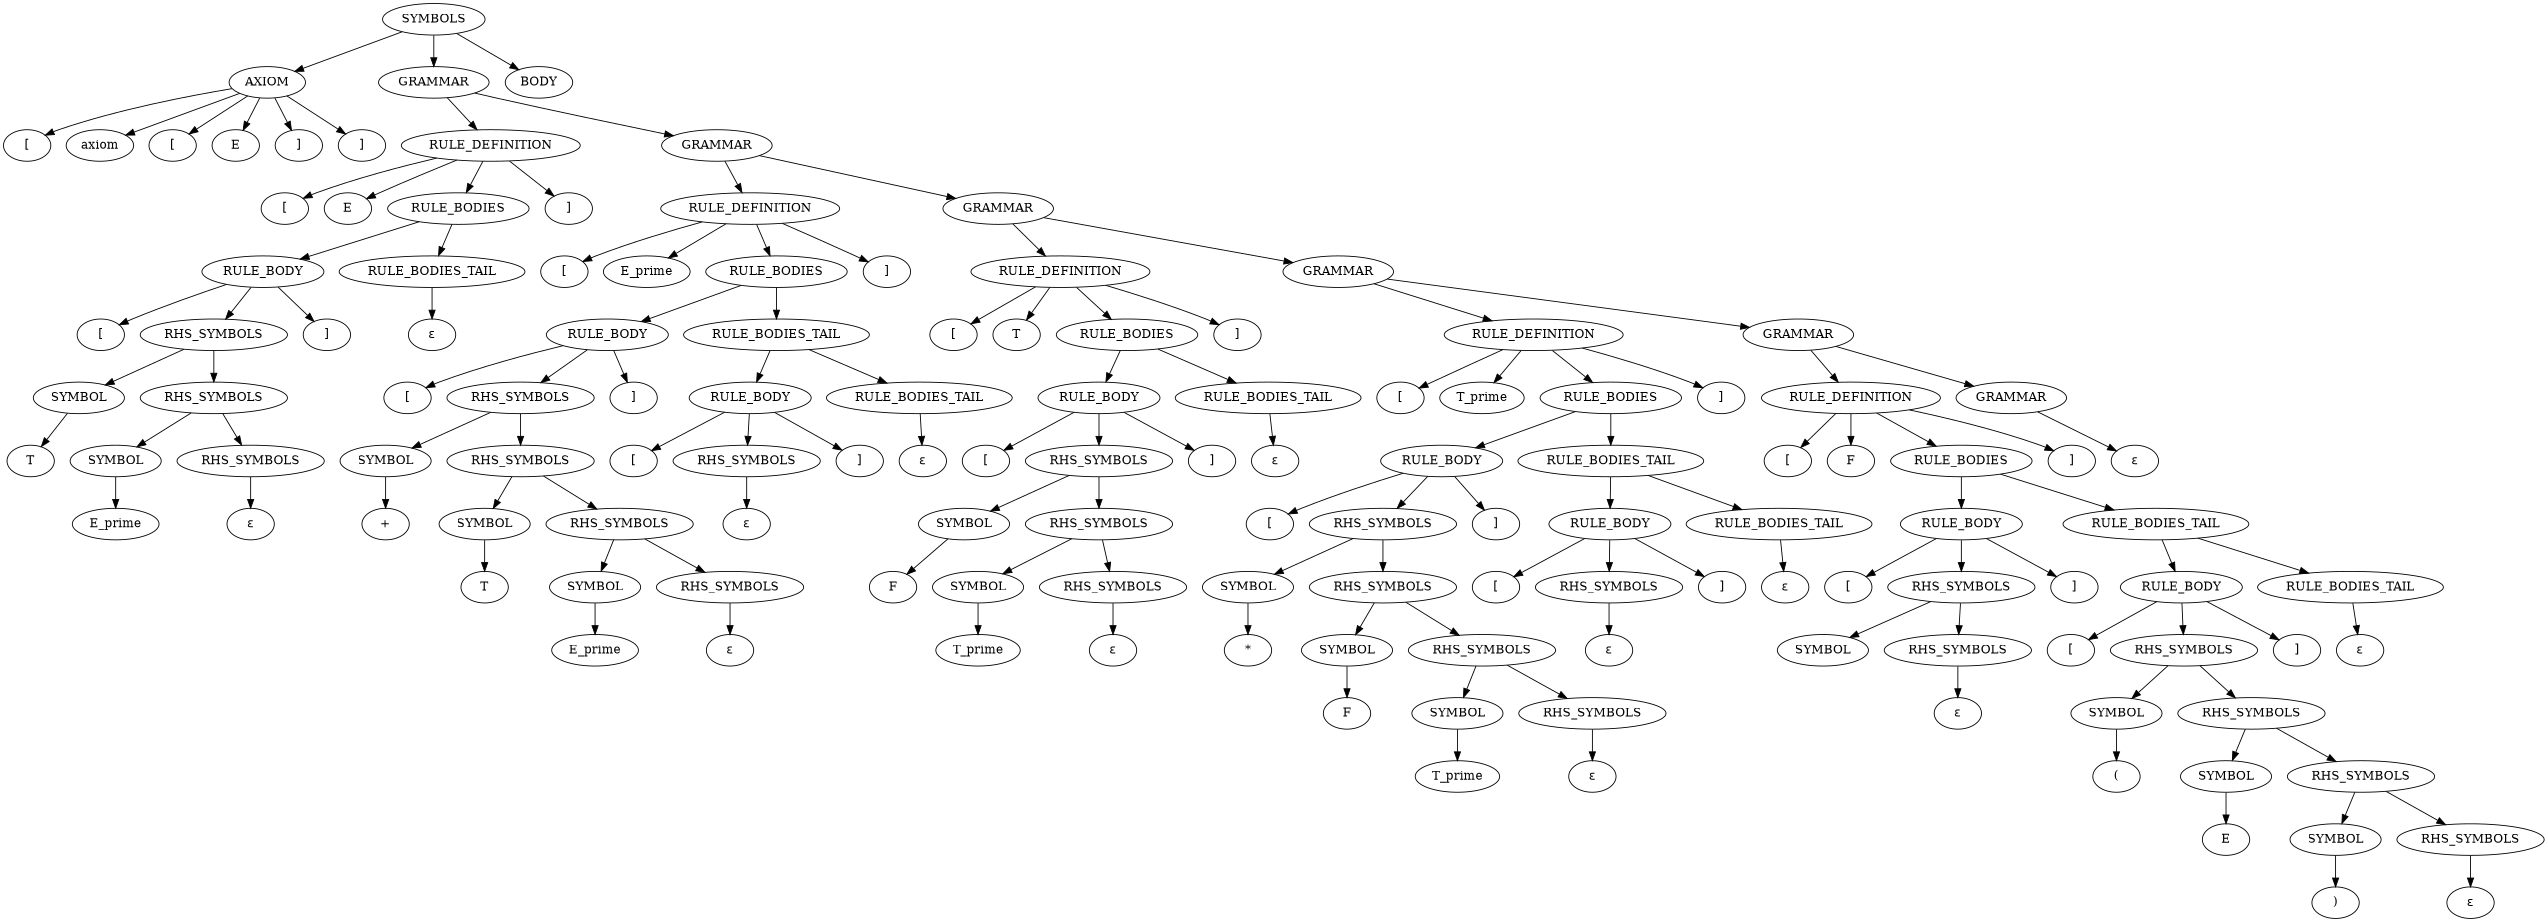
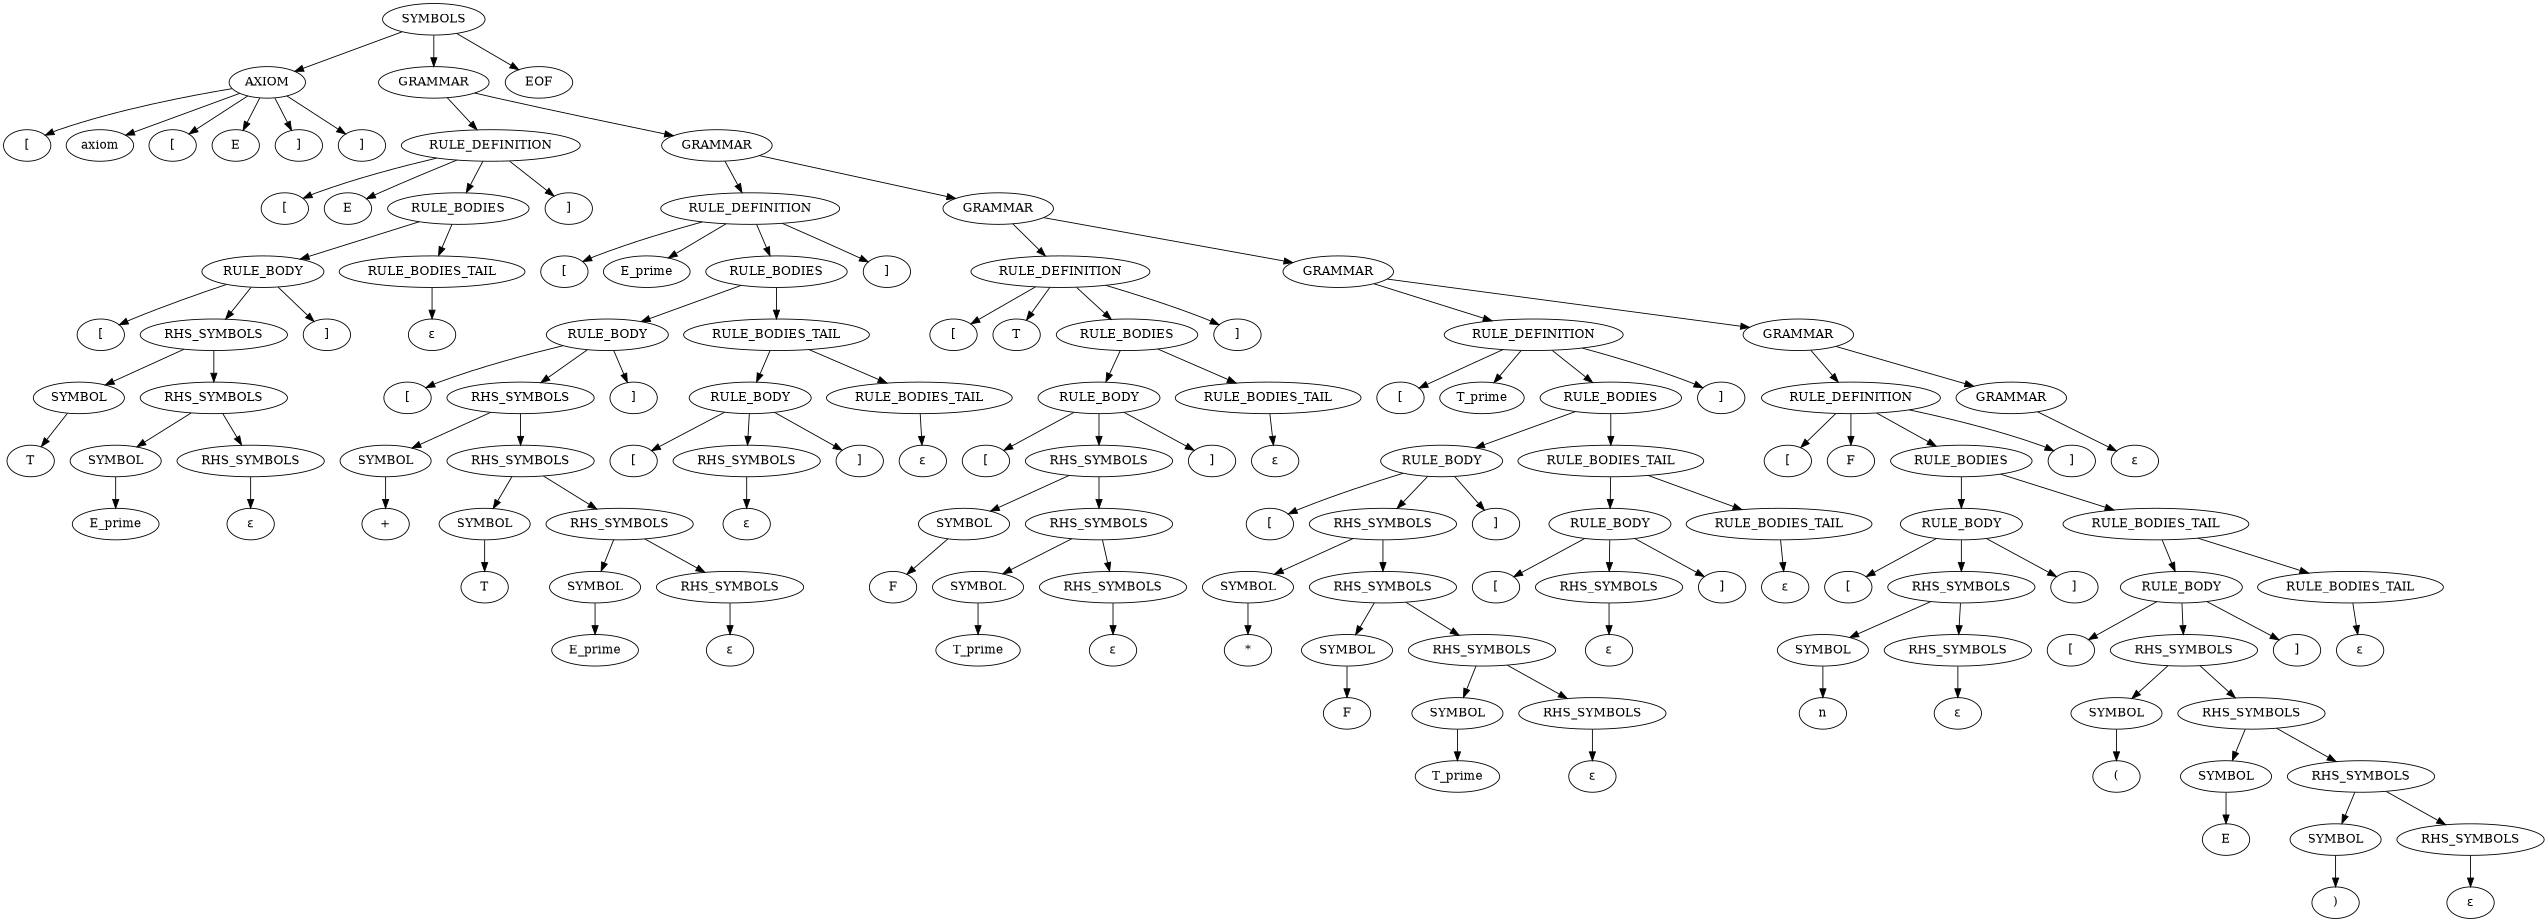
(539, 82) -> (539, 82)
none -> (1823, 713)
